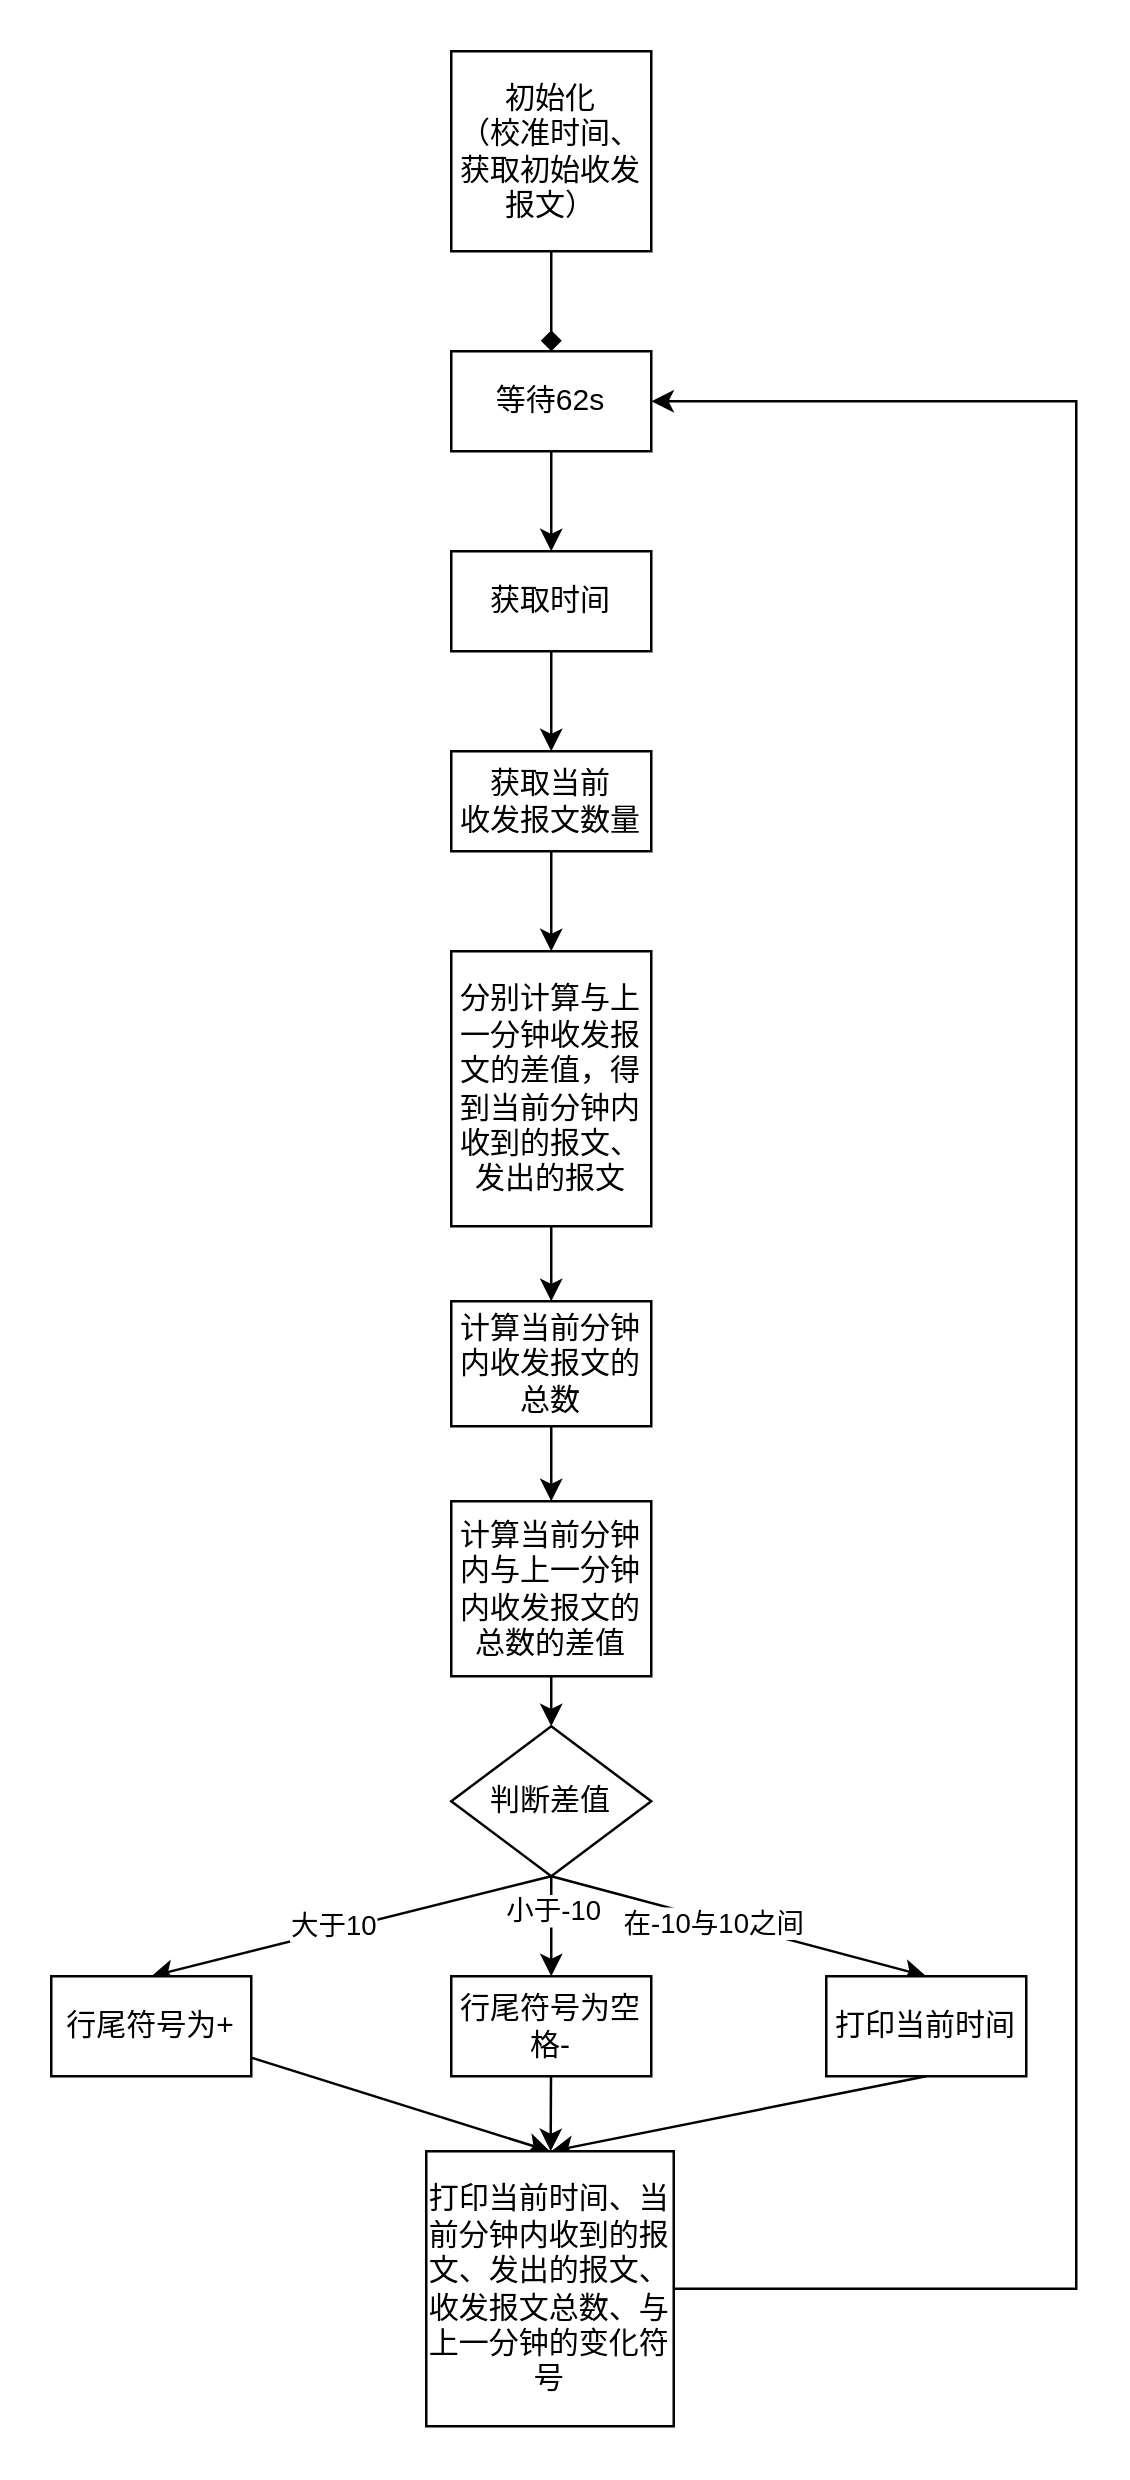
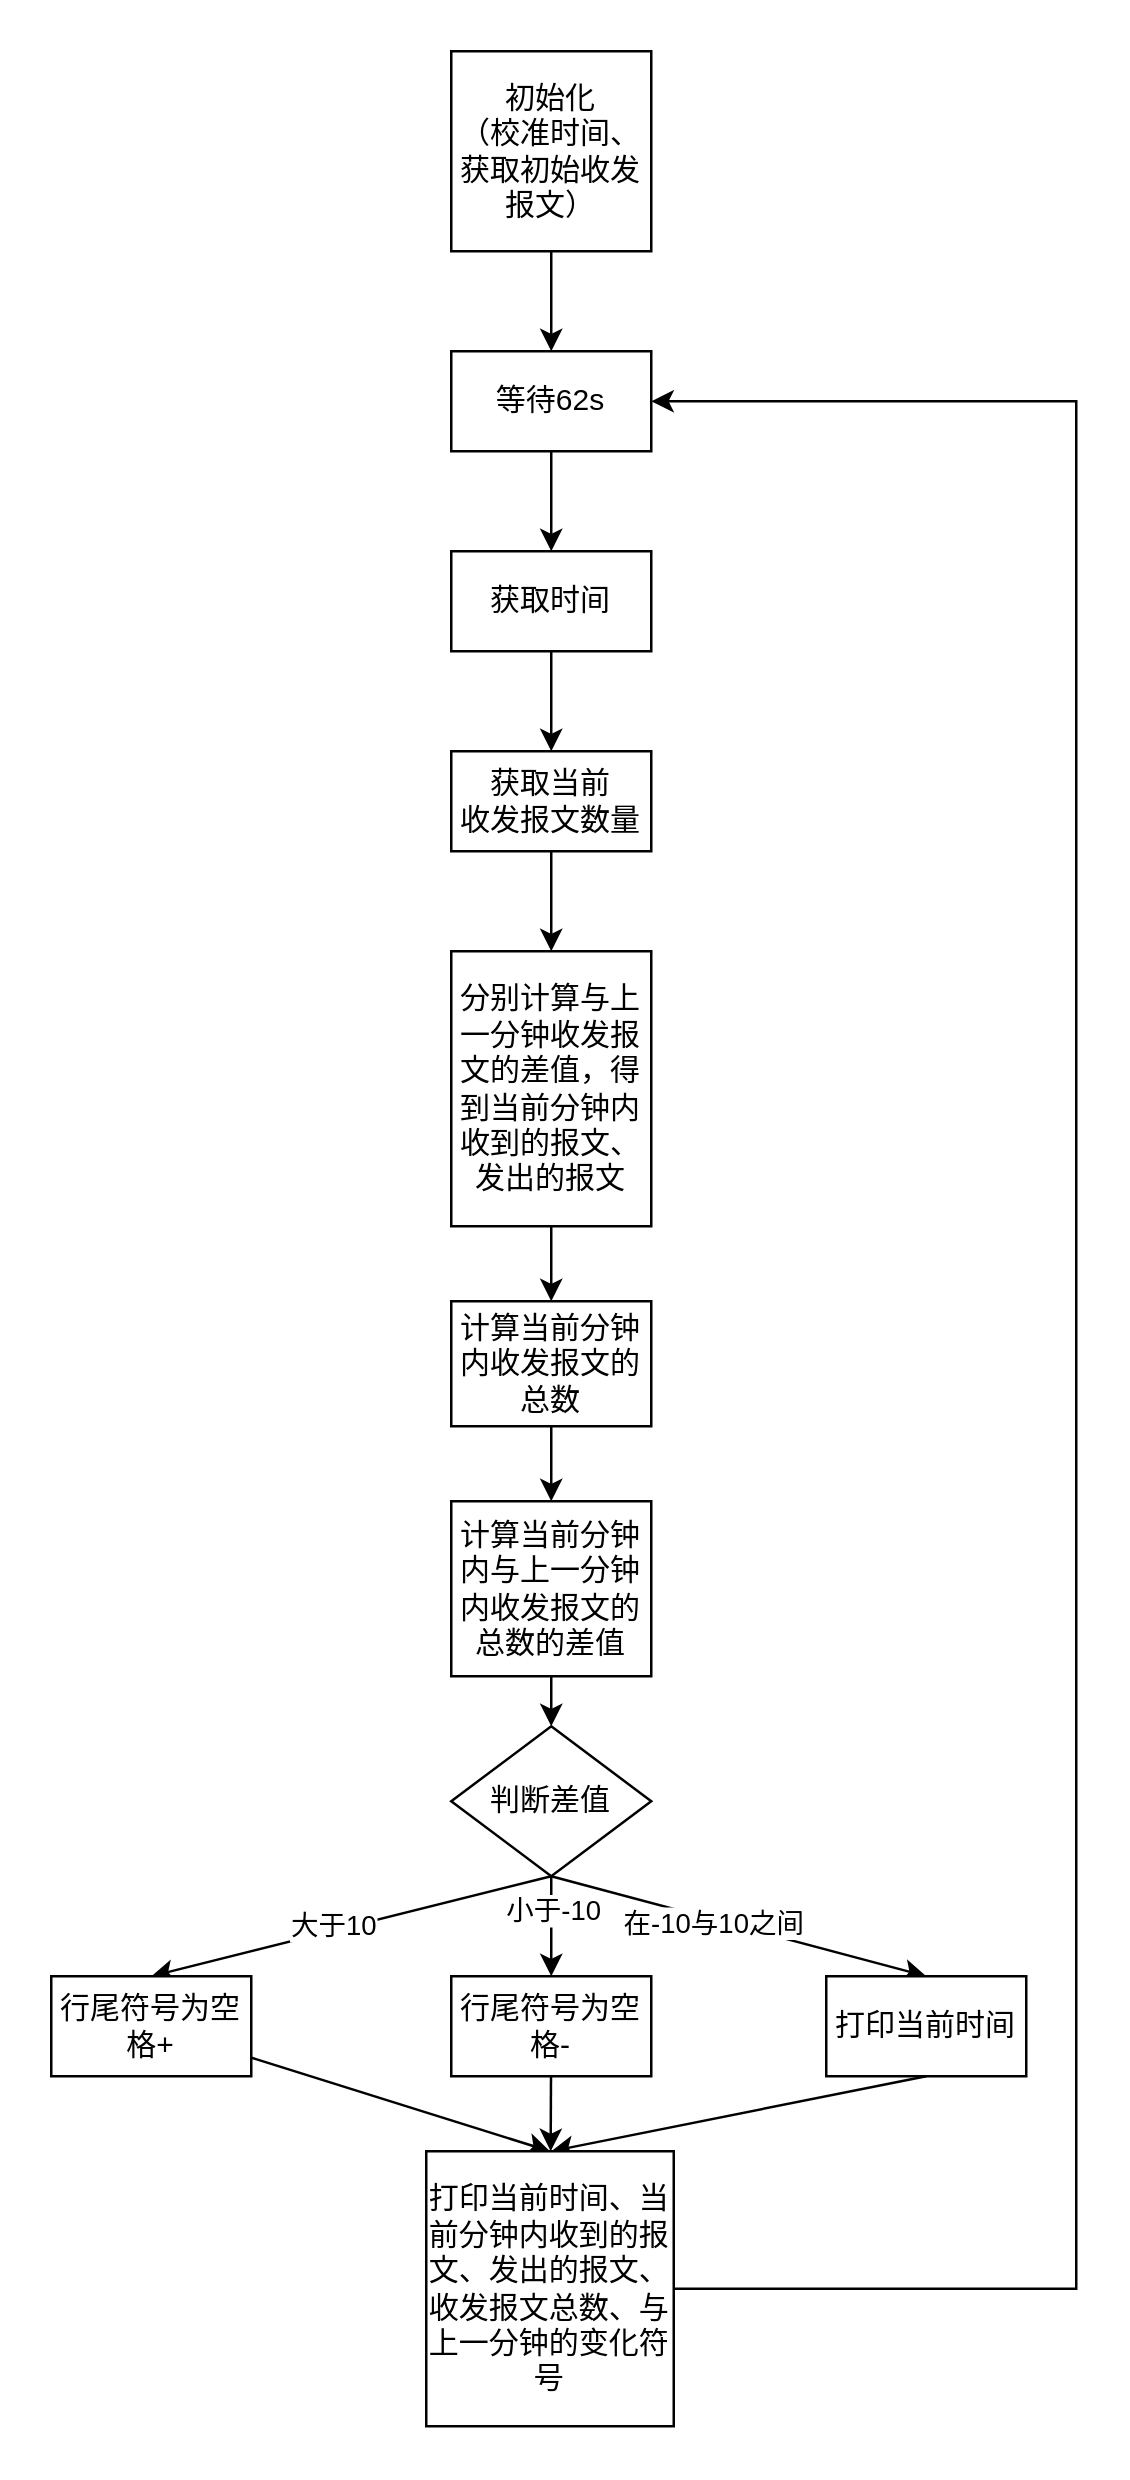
(551, 331) -> (551, 332)
(151, 2026) -> (151, 2026)
